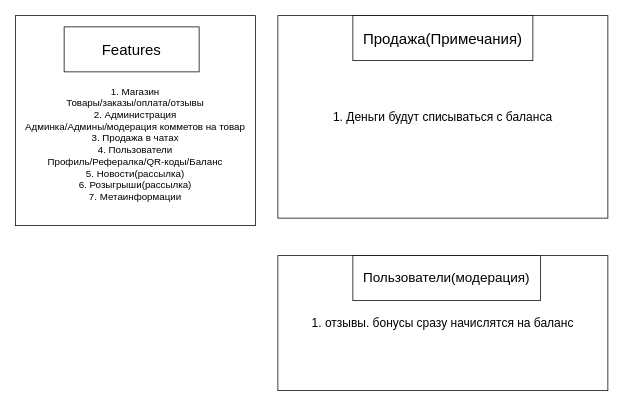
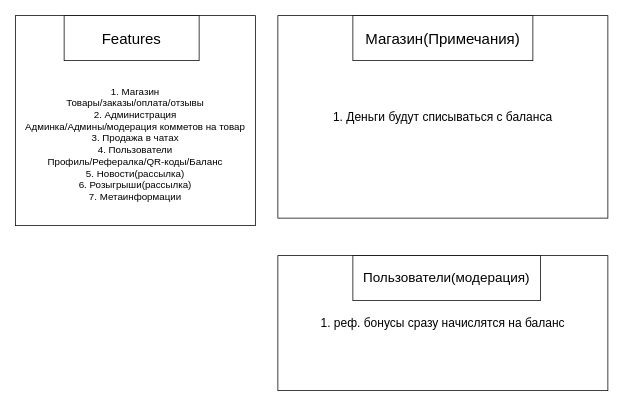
(443, 38) -> (443, 38)
(132, 49) -> (132, 38)
(443, 323) -> (443, 323)
